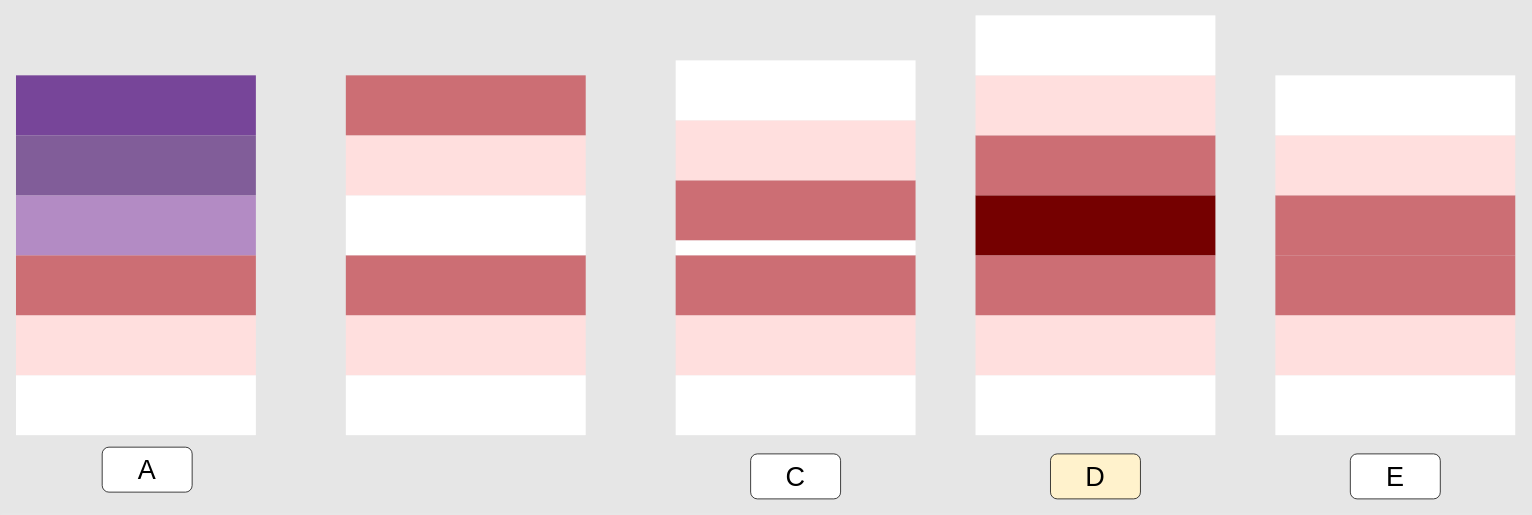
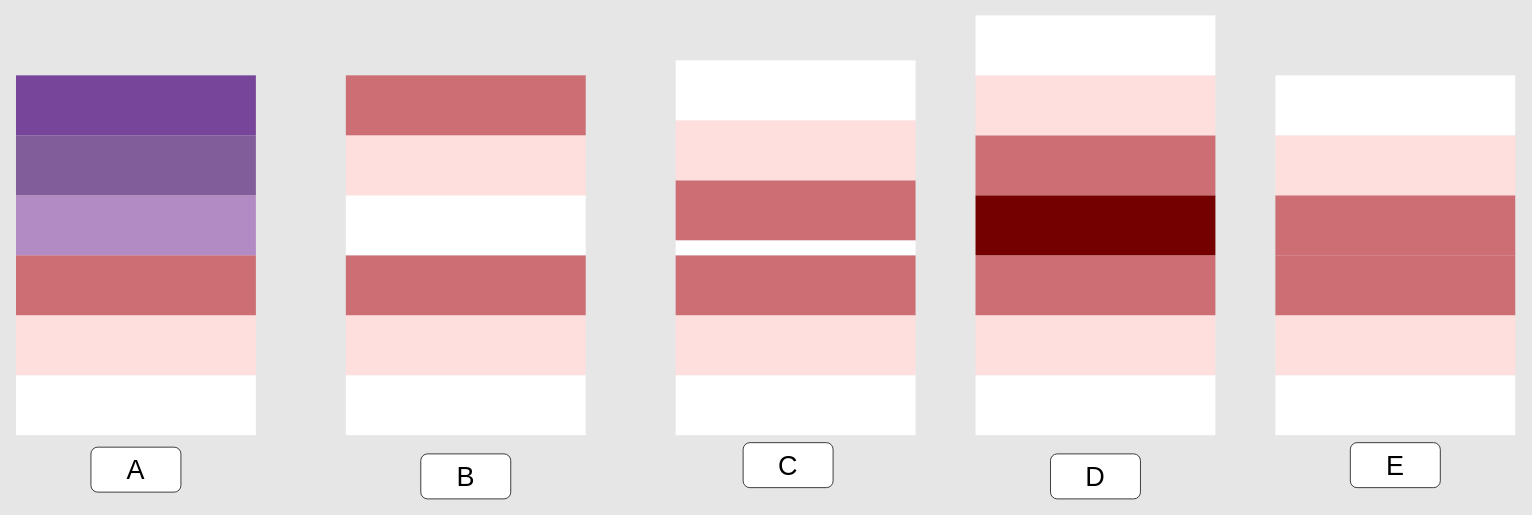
(147, 470) -> (135, 470)
none -> (465, 477)
(795, 477) -> (788, 465)
(1095, 477) -> (1095, 477)
(1395, 477) -> (1395, 465)
